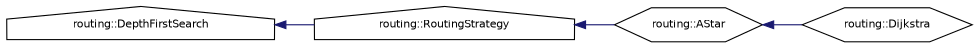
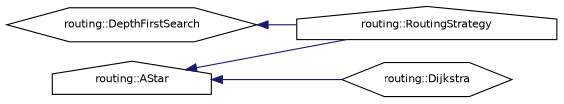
(141, 25) -> (132, 25)
(600, 25) -> (271, 54)
(688, 25) -> (132, 80)
